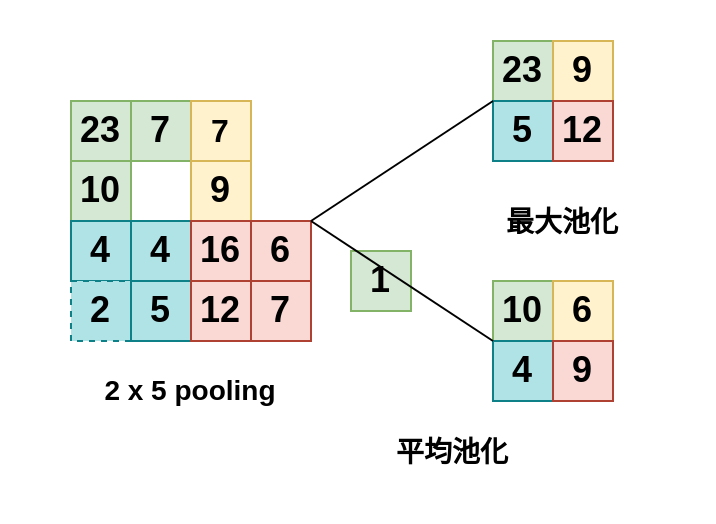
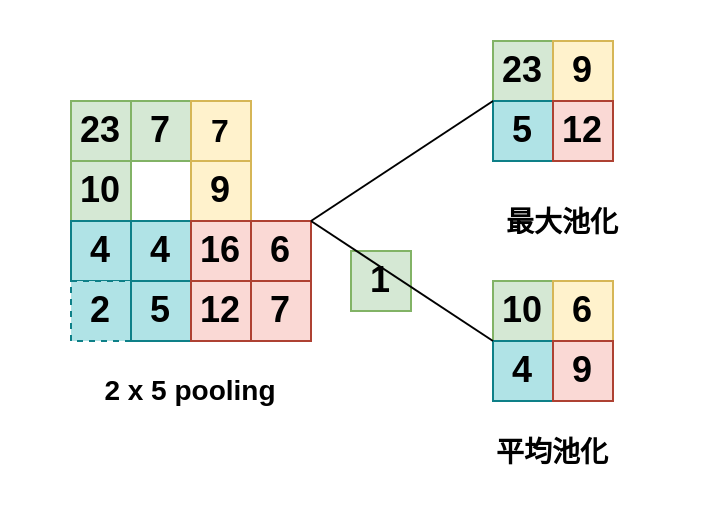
(453, 451) -> (553, 451)
